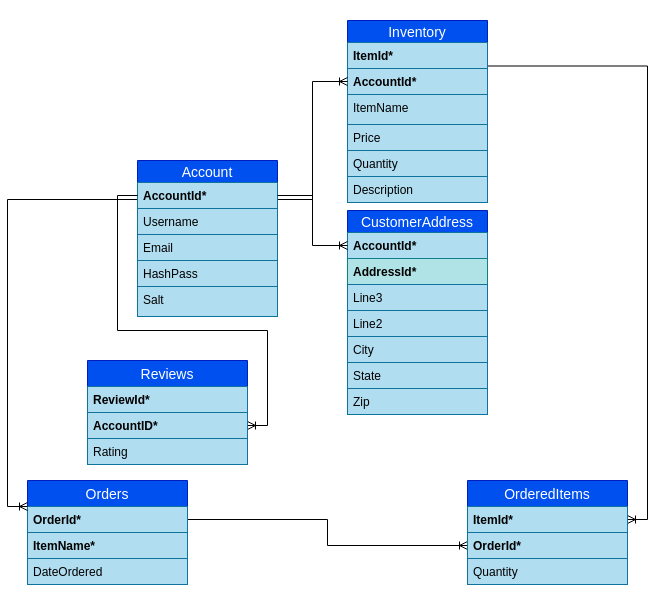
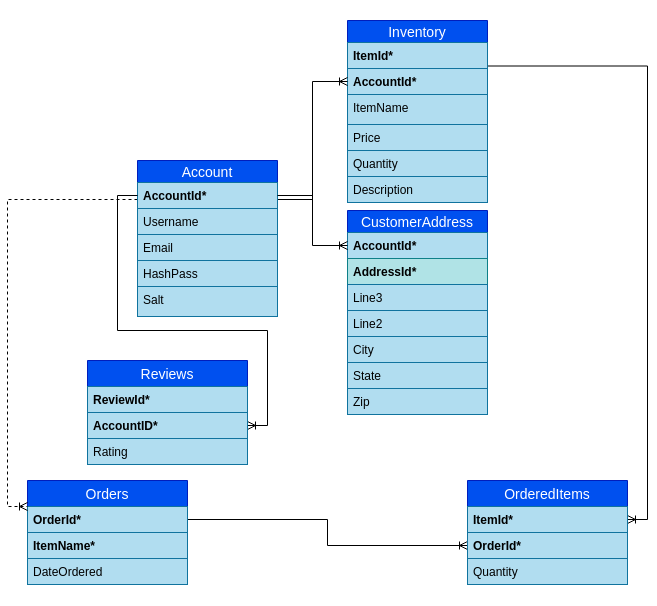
(8, 298) -> (8, 298)
